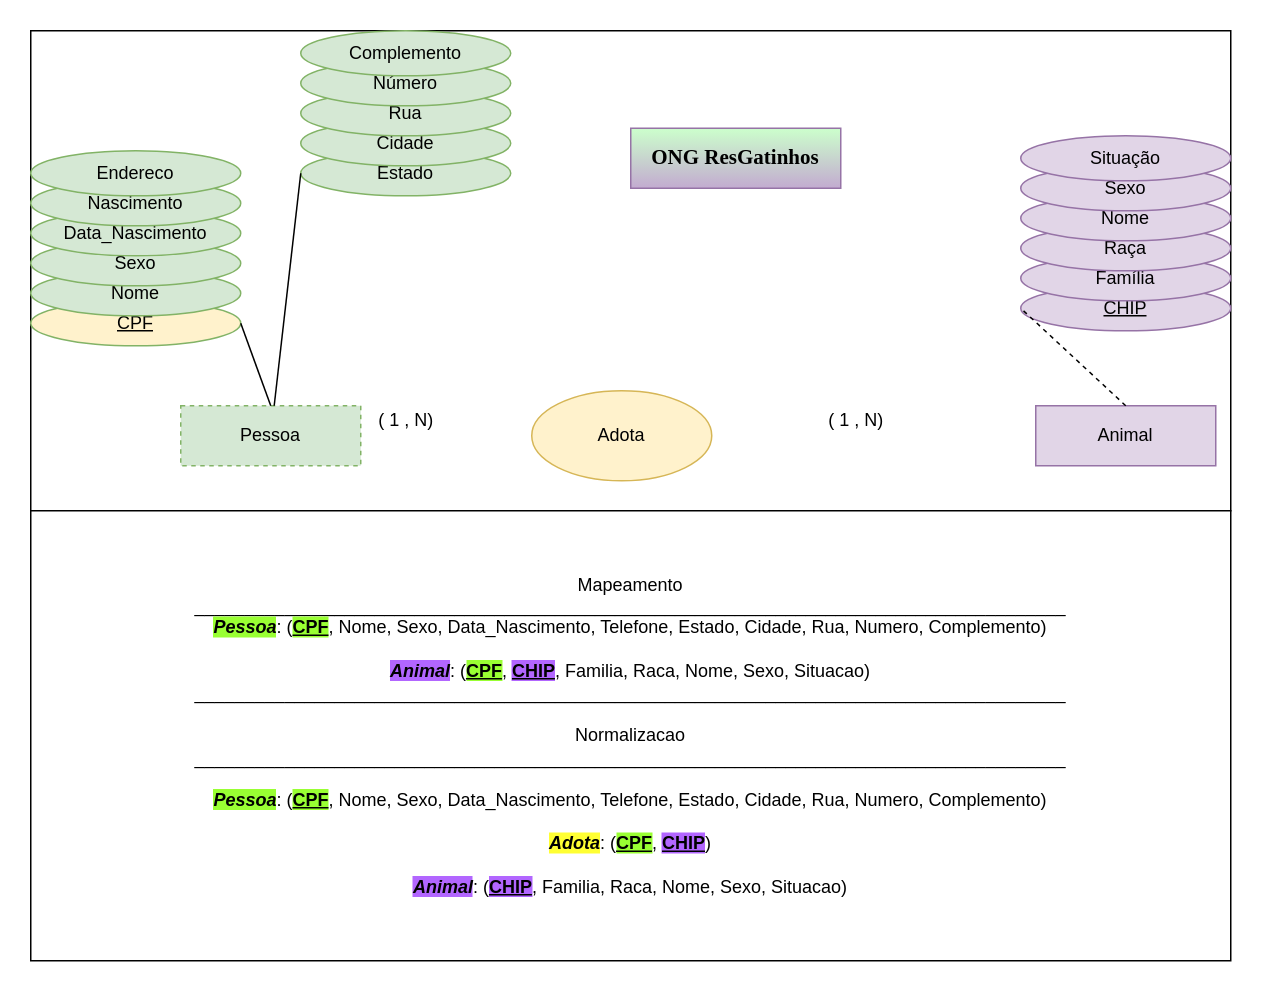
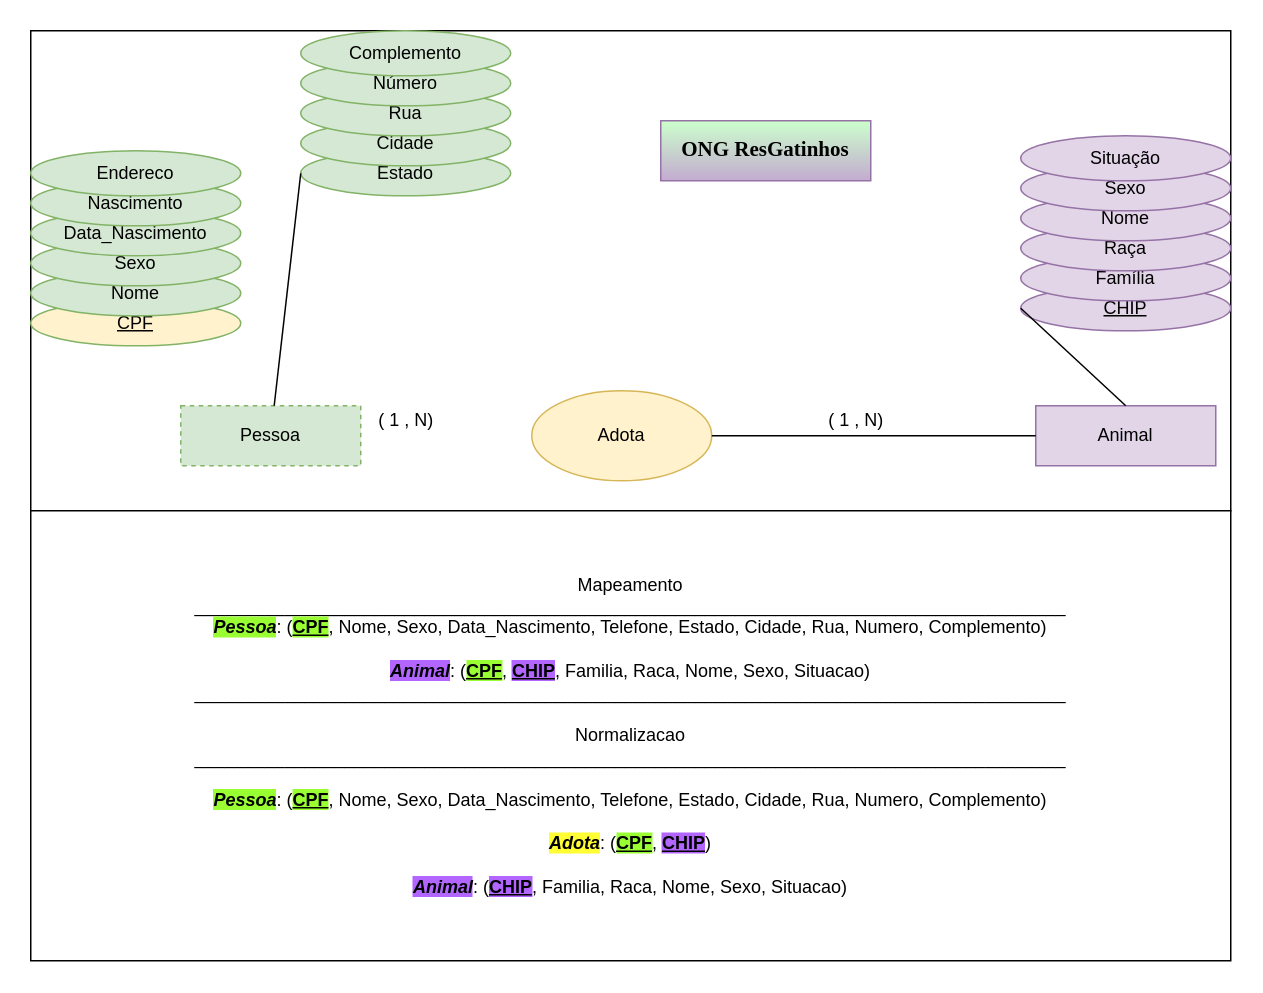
(736, 158) -> (766, 151)
(1073, 357) -> (1073, 357)
(256, 364) -> none
none -> (874, 436)
